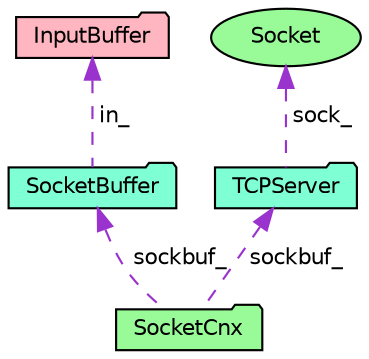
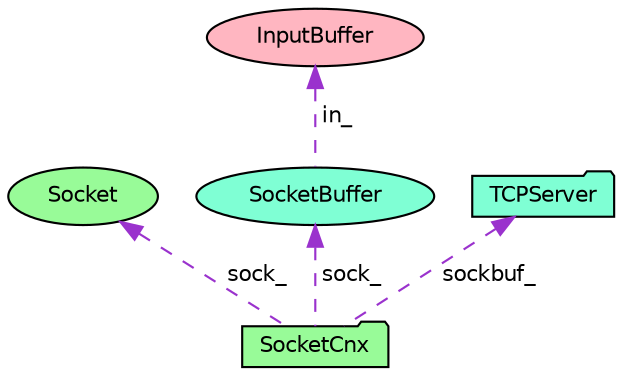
(92, 37) -> (315, 37)
(286, 128) -> (213, 280)
(92, 188) -> (315, 196)
(177, 259) -> (349, 276)
